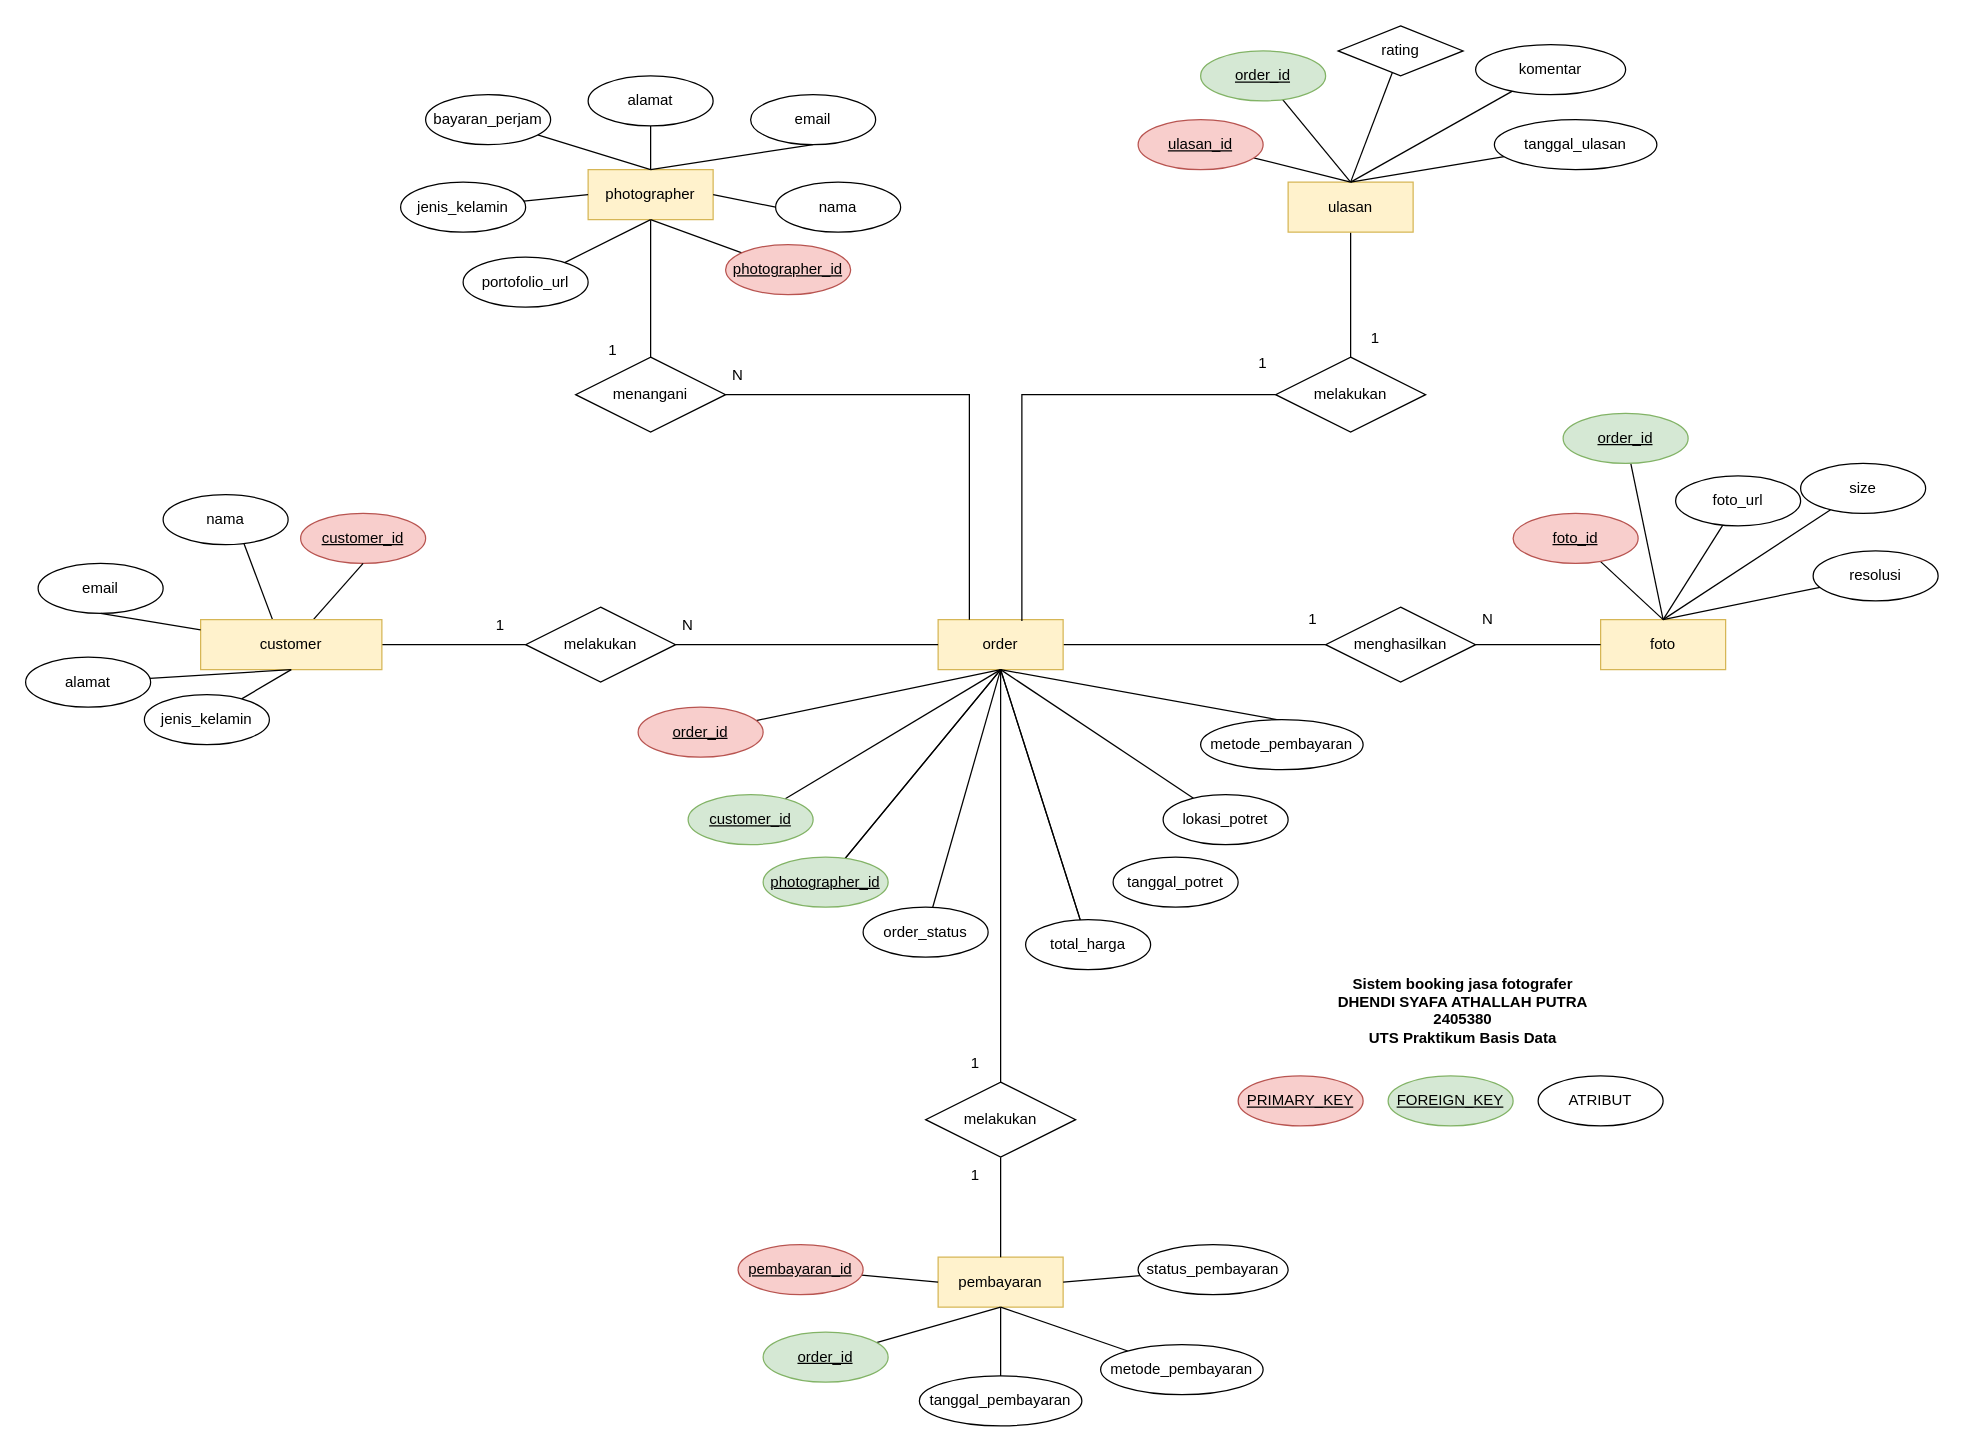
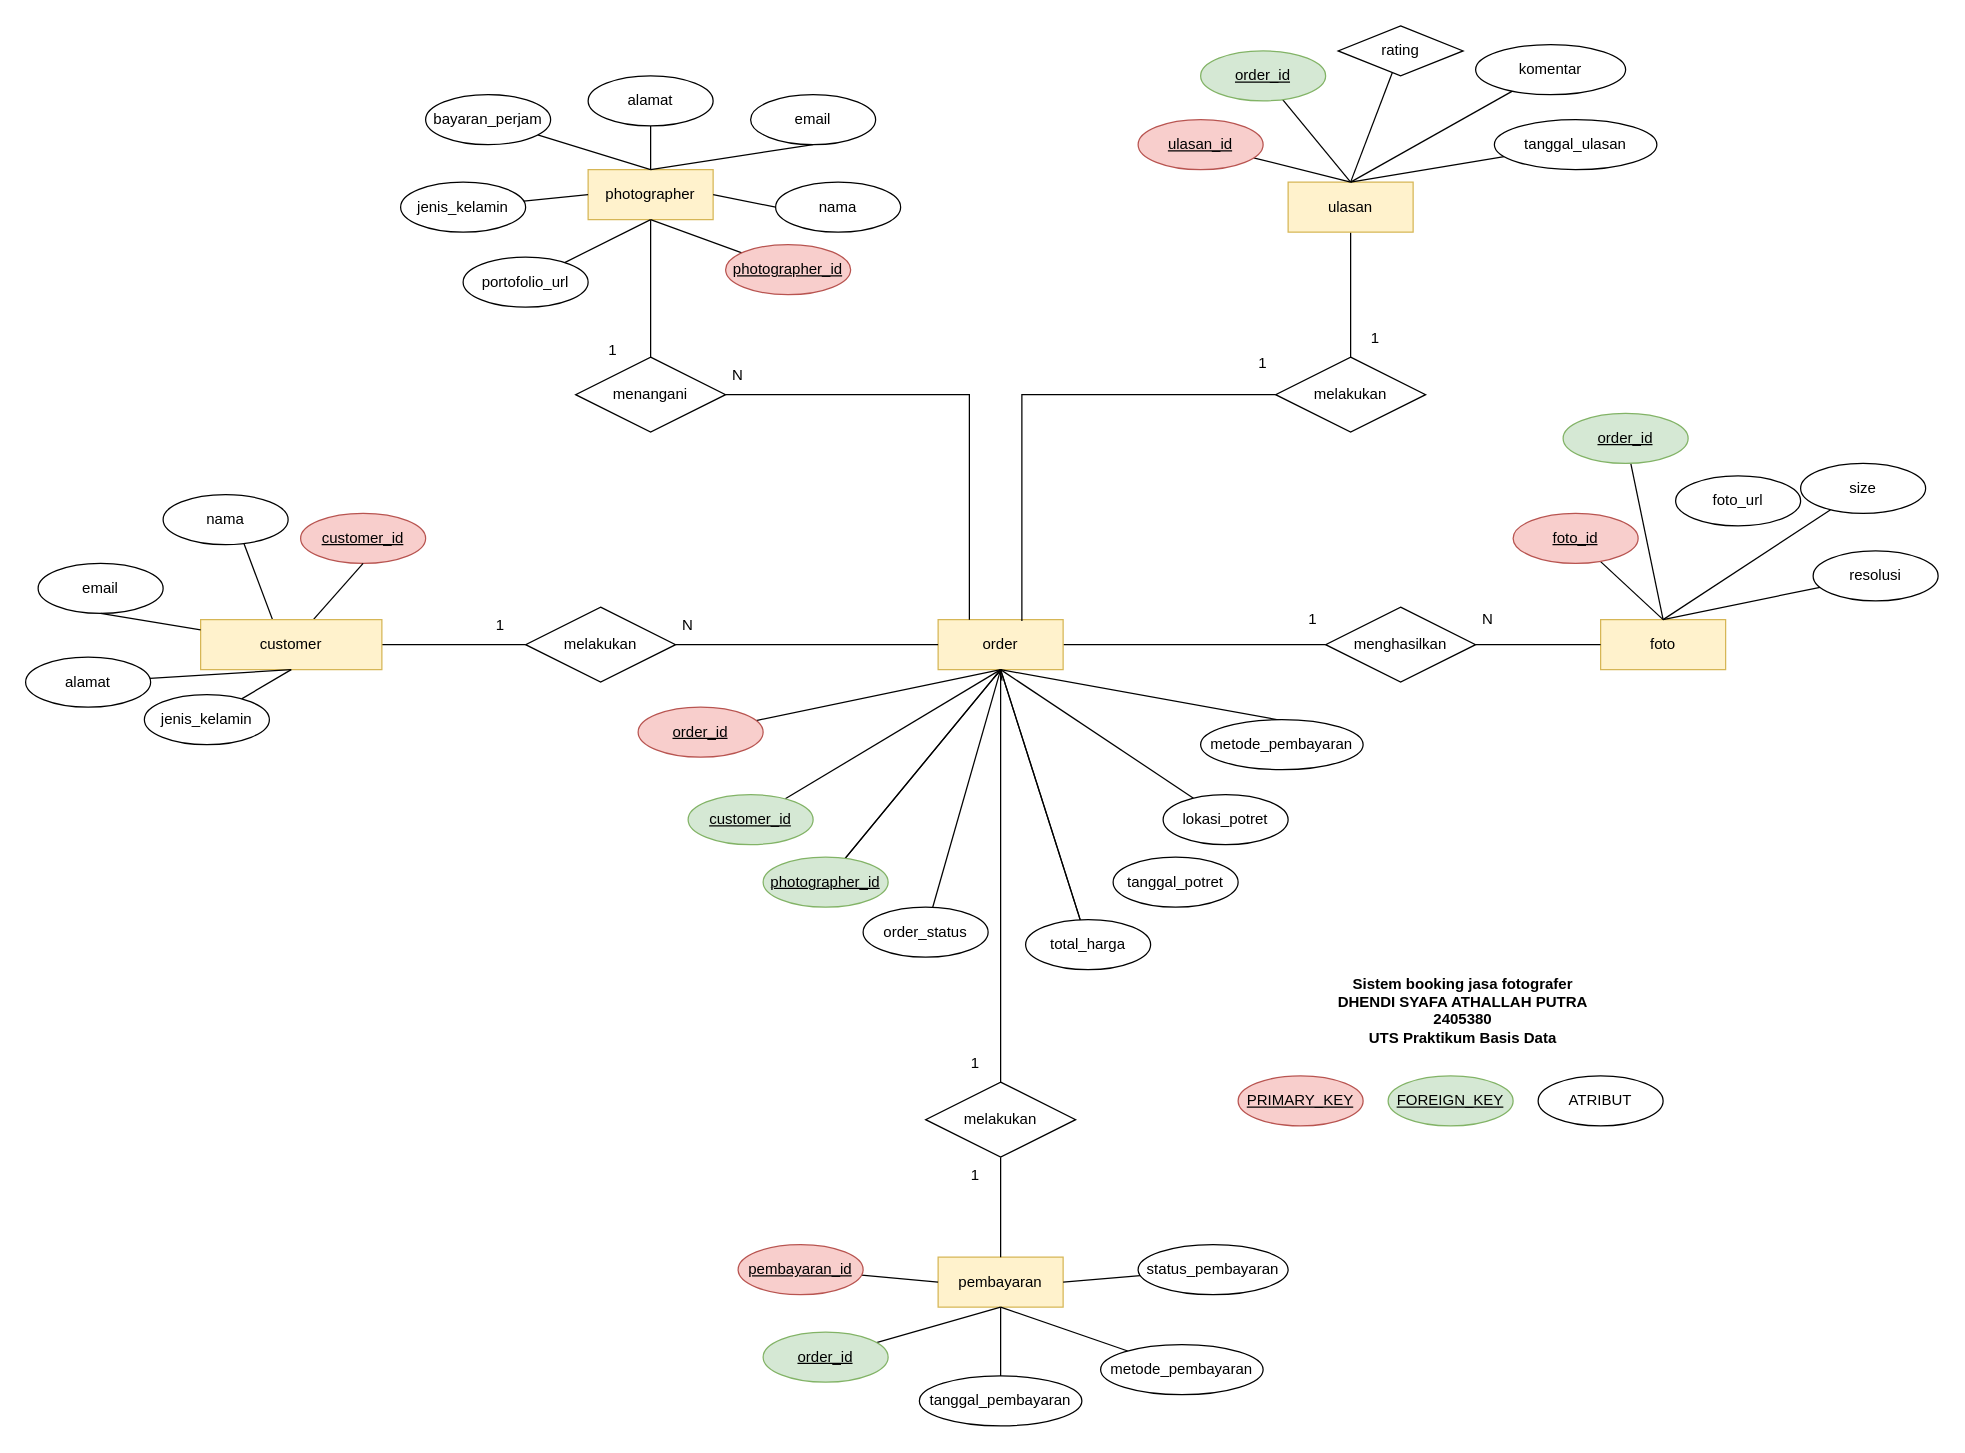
(1695, 569) -> none
(998, 678) -> (998, 678)
